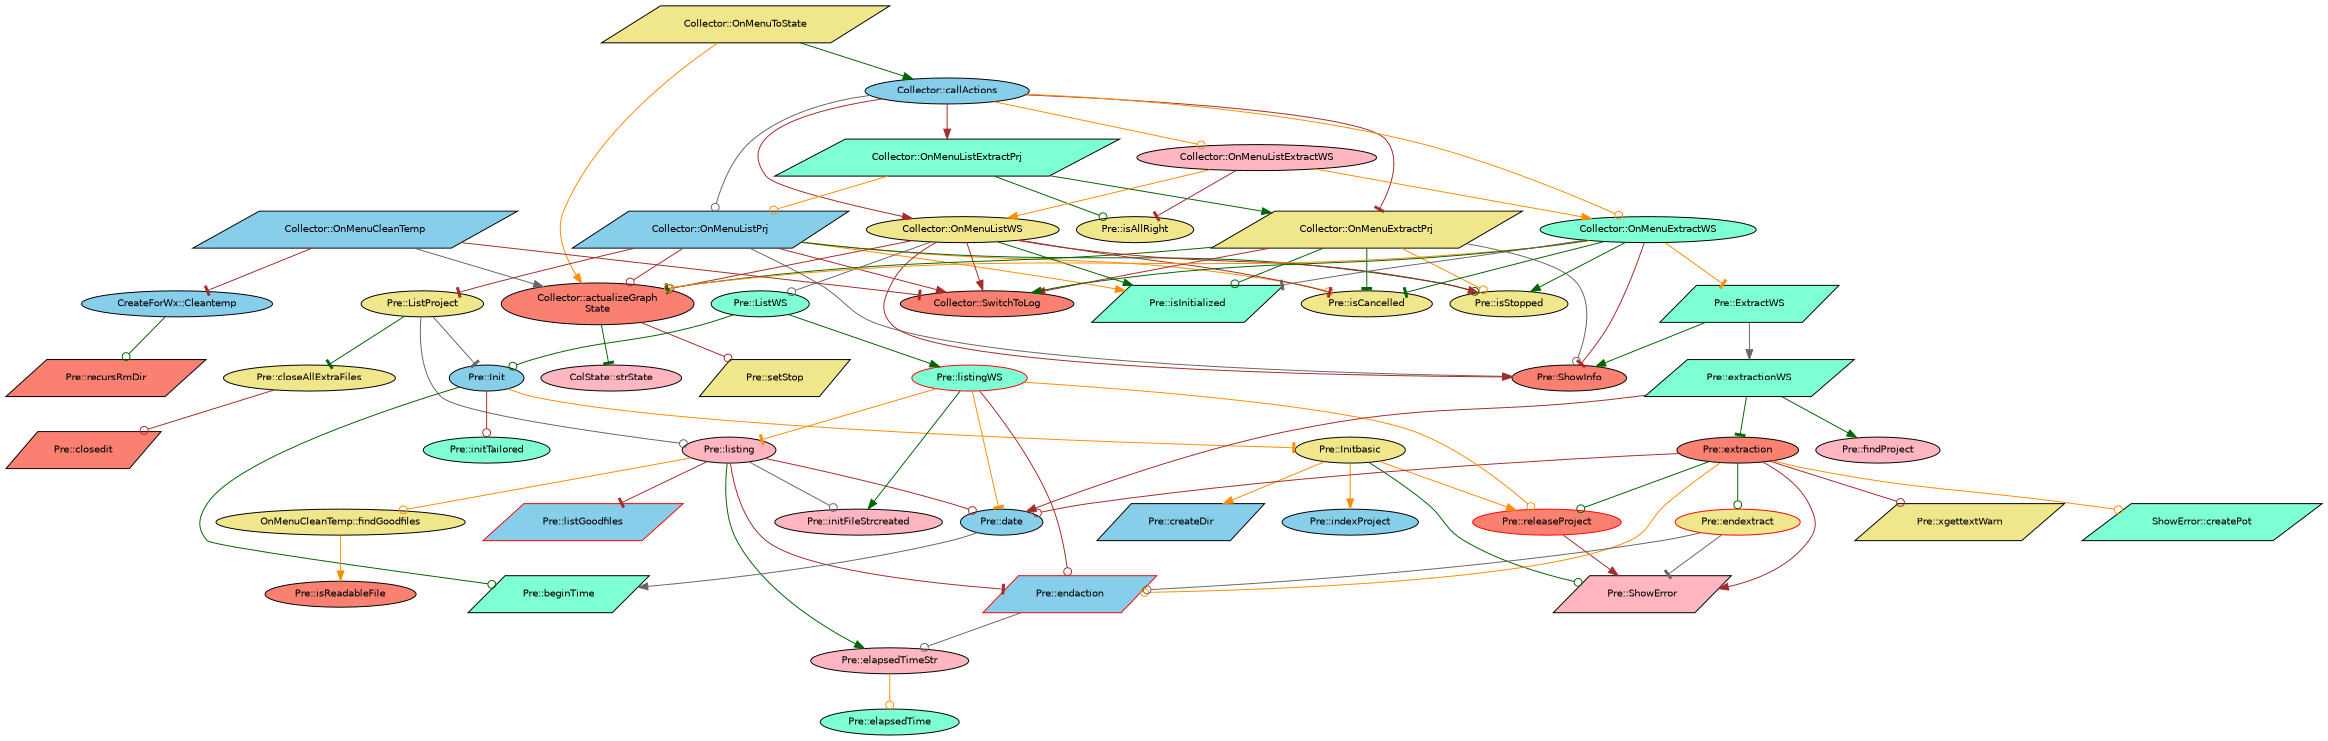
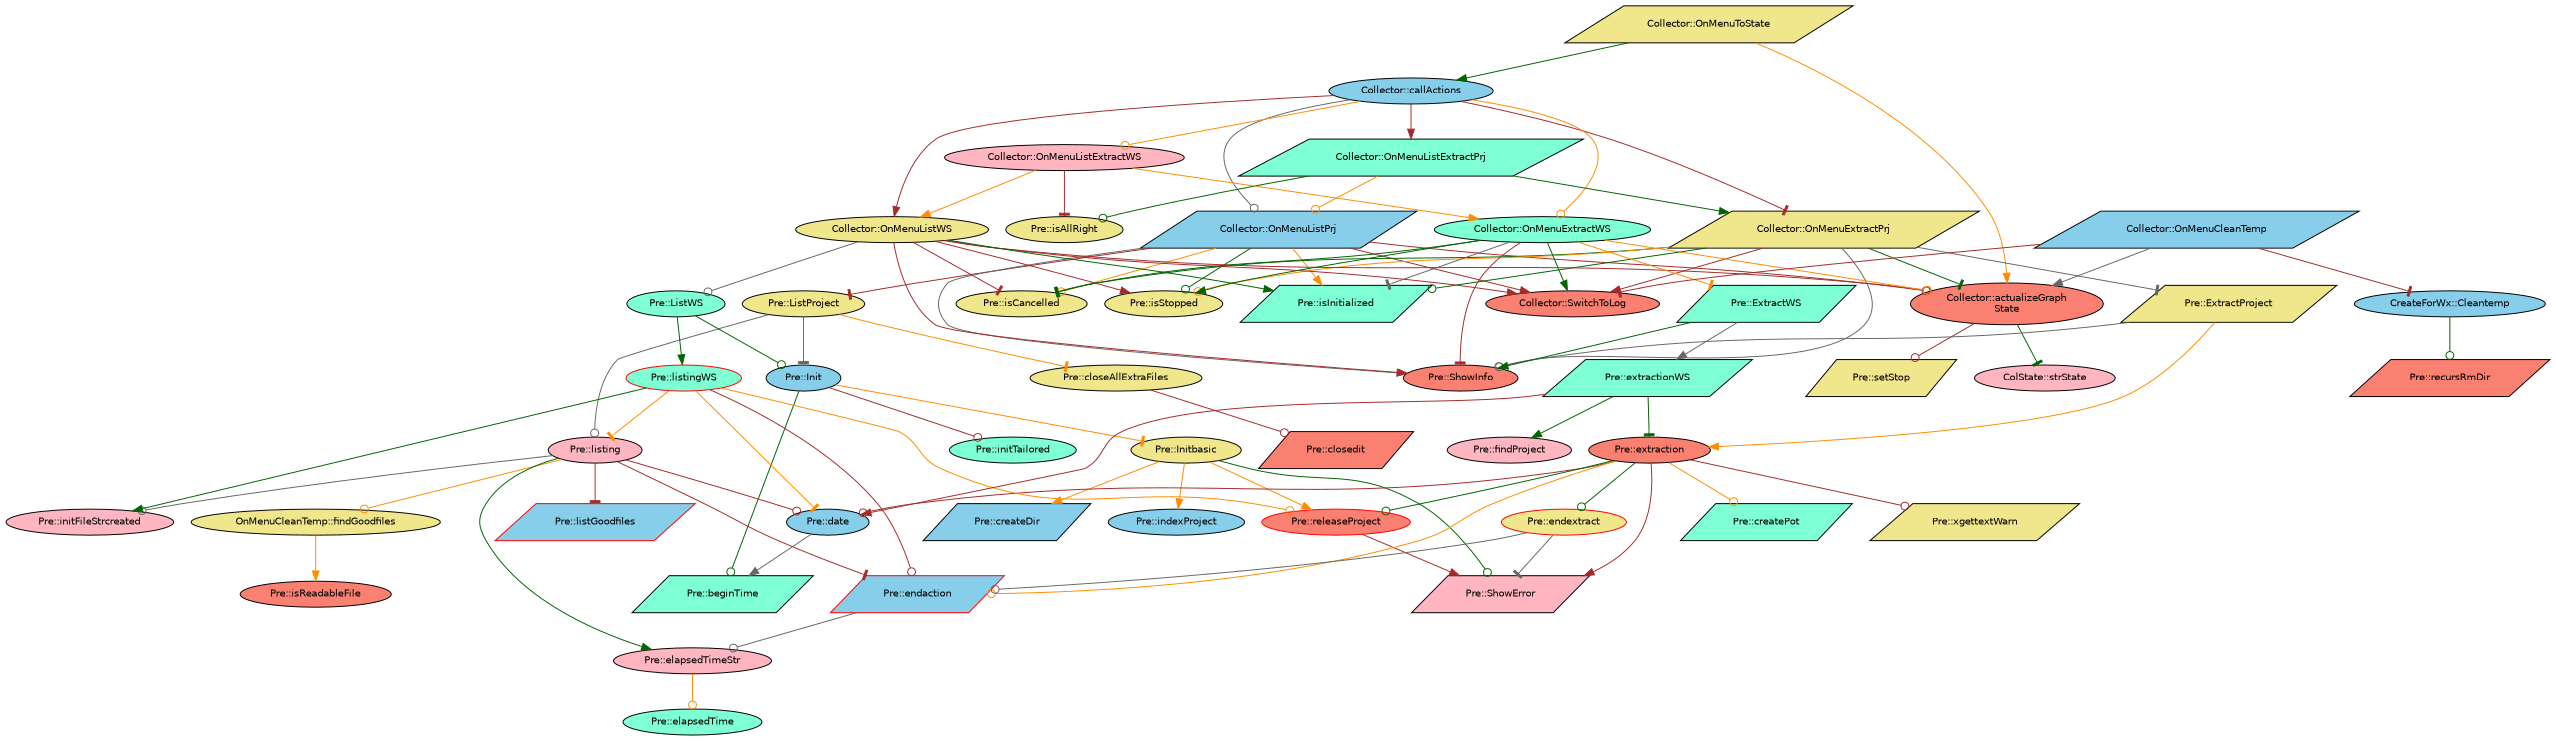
none -> (2229, 304)
(368, 340) -> (951, 341)
(2202, 522) -> (1766, 522)
